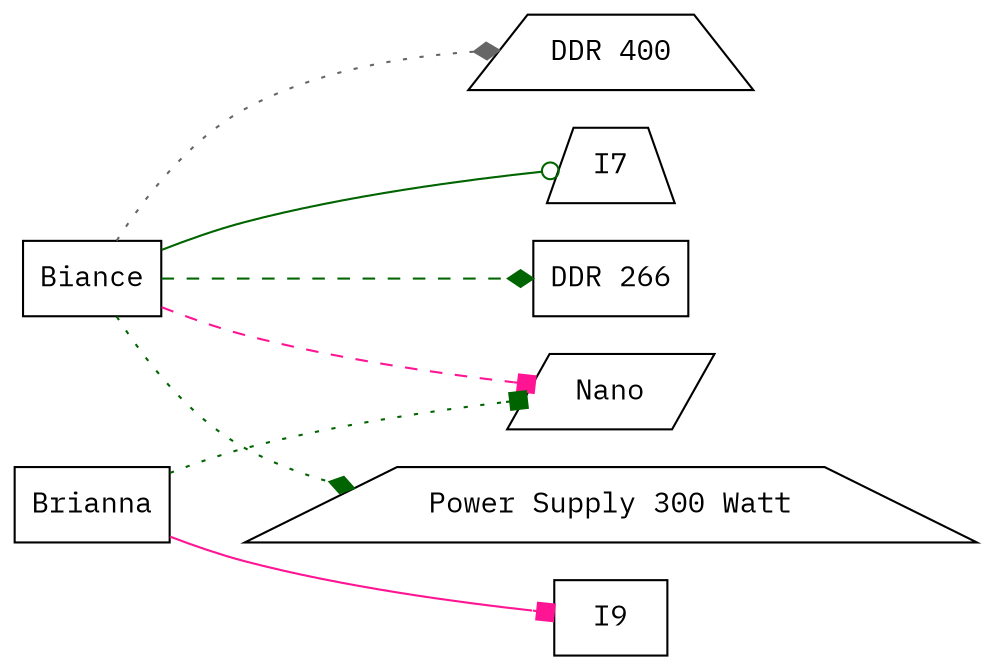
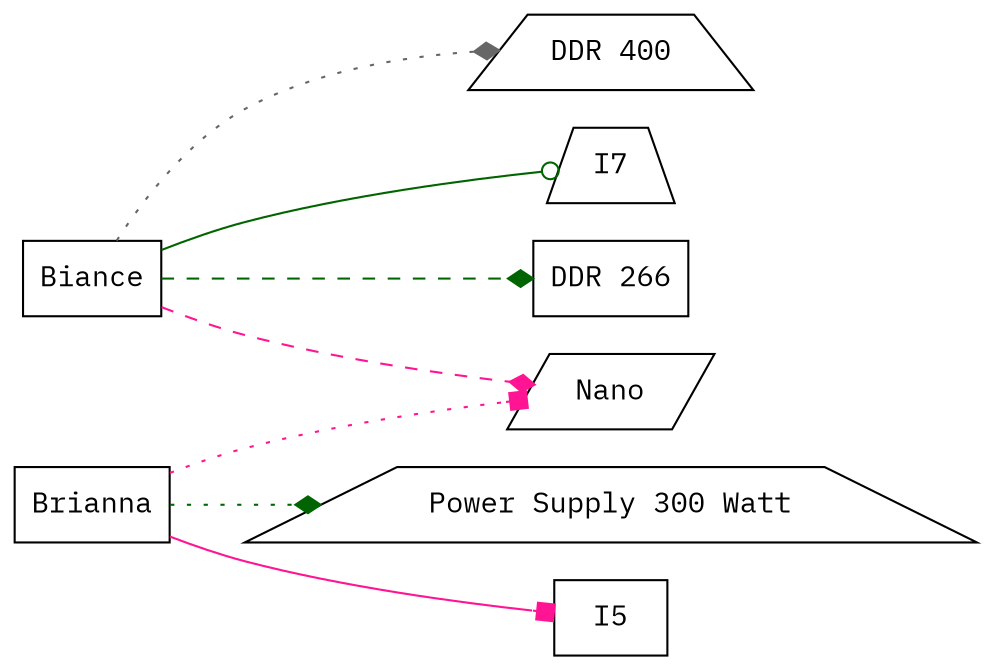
(335, 355) -> (335, 355)
(206, 421) -> (233, 505)
(336, 428) -> (336, 428)
(611, 618) -> (611, 618)
